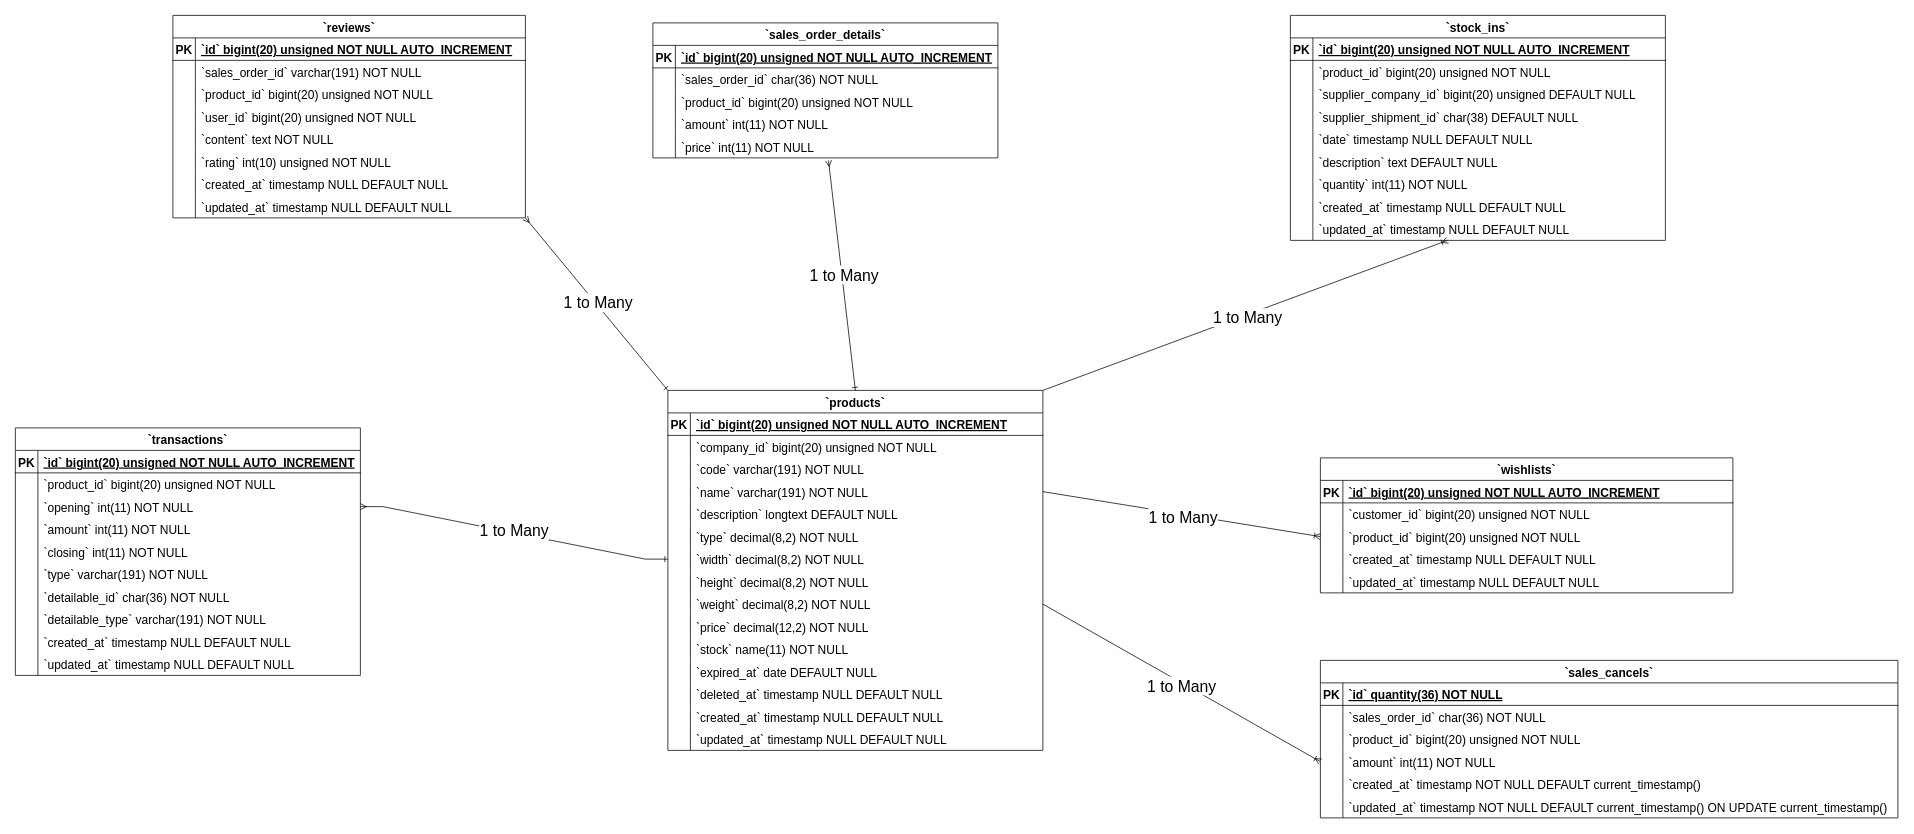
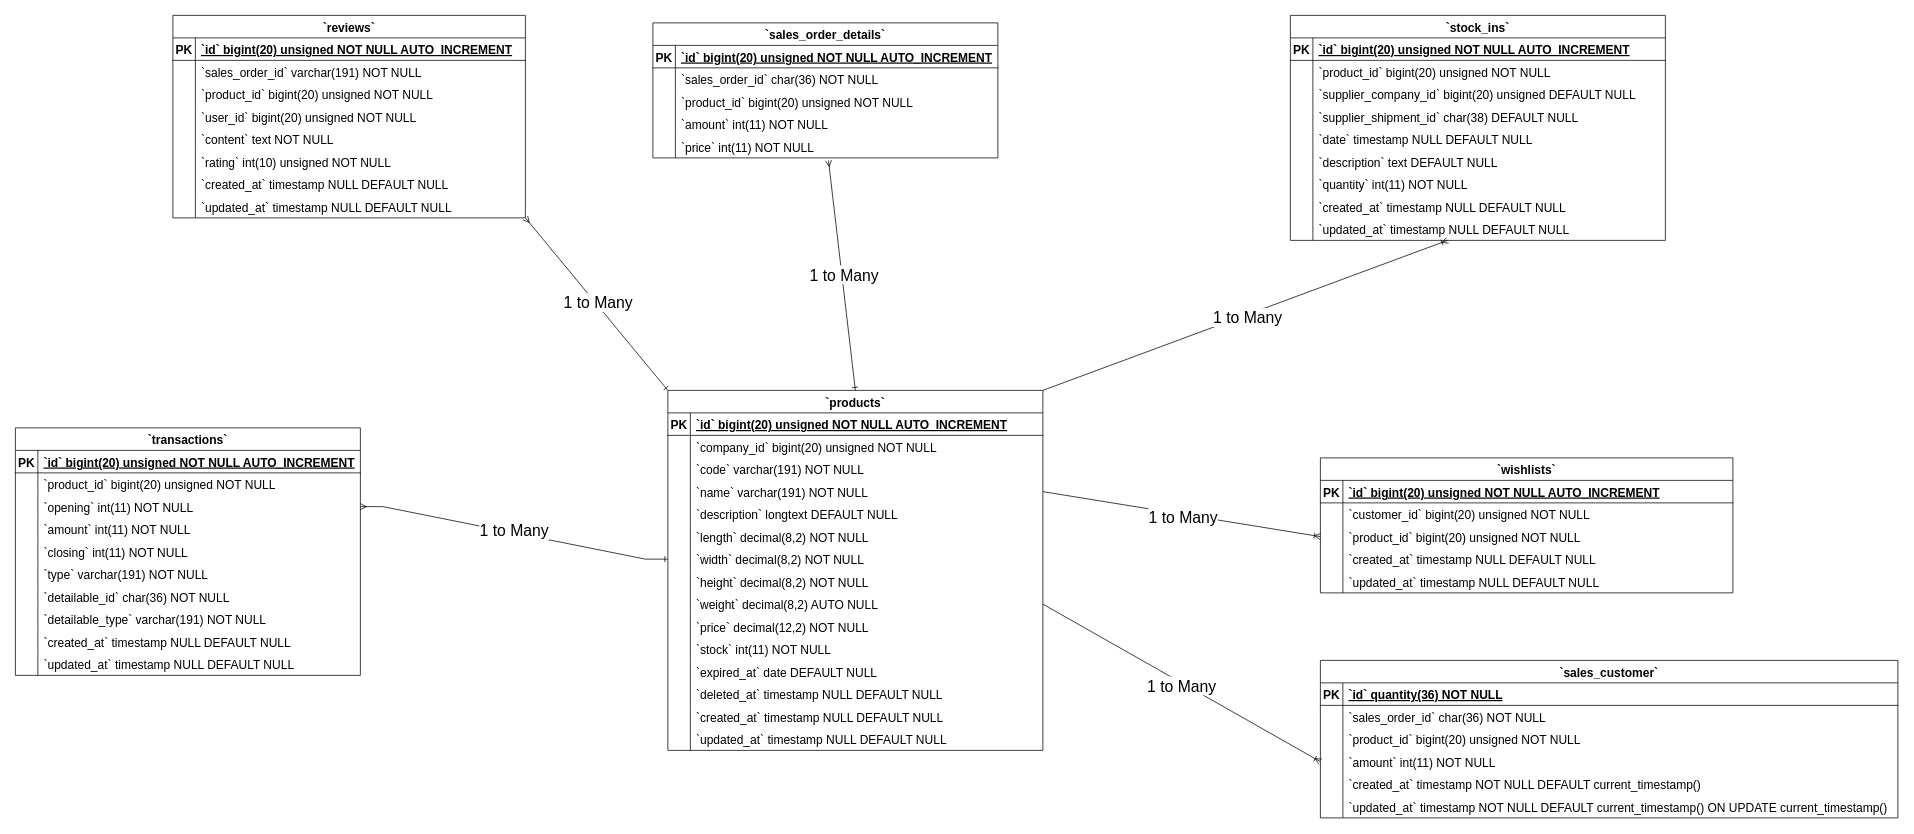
(781, 538) -> (786, 538)
(786, 605) -> (789, 605)
(775, 650) -> (770, 650)
(1609, 673) -> (1609, 673)
